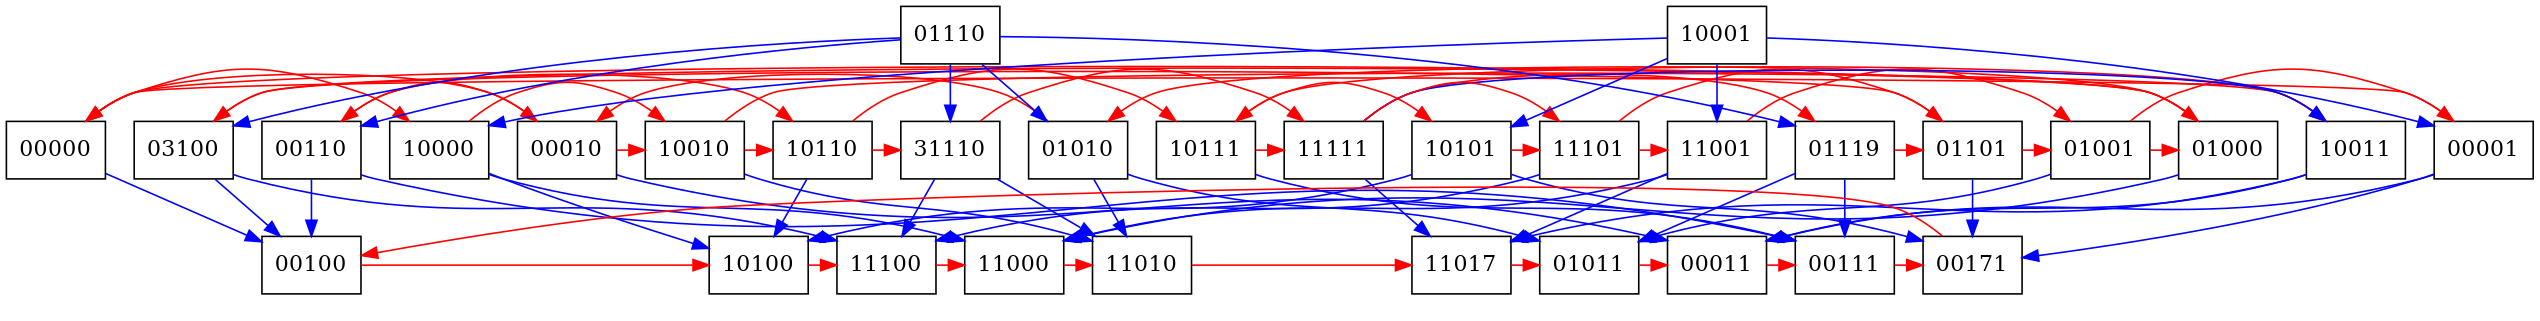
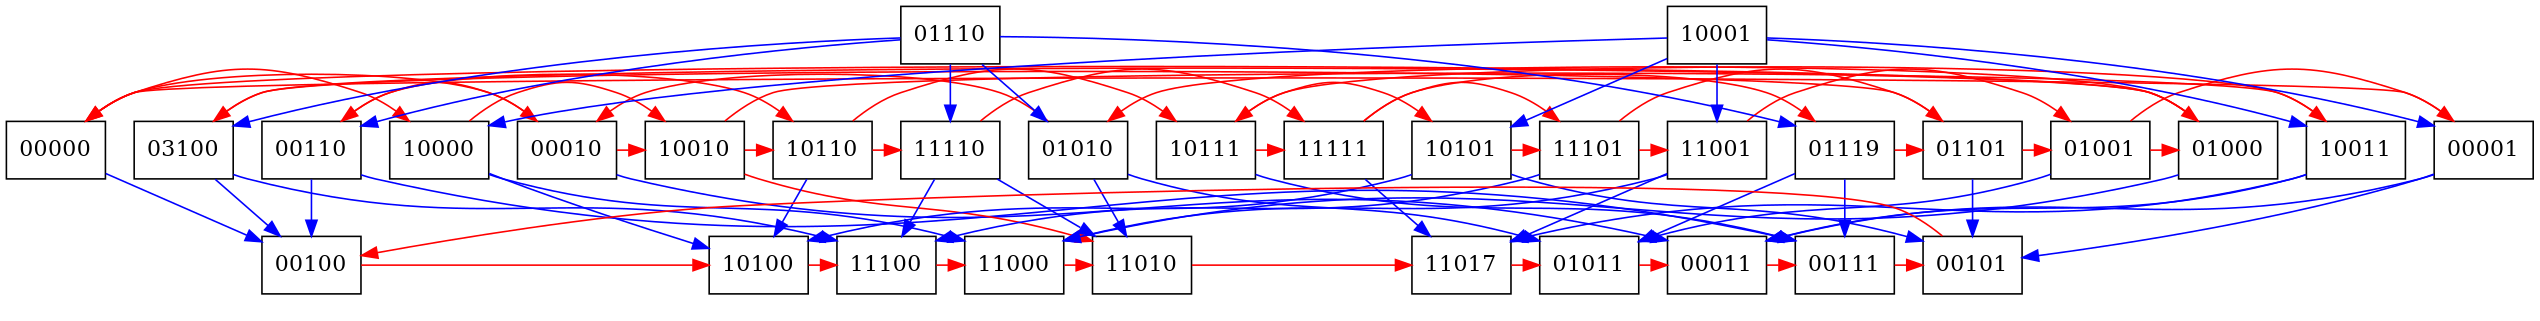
(1837, 70) -> (2031, 69)
(950, 150) -> (950, 150)
(910, 207) -> (910, 207)
(1973, 265) -> (1973, 265)
